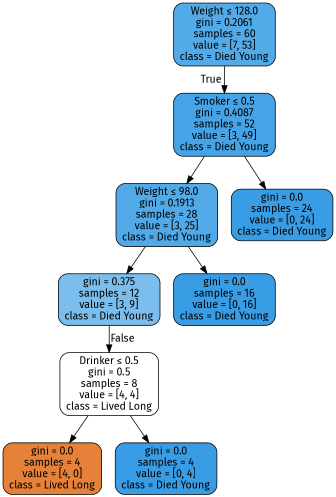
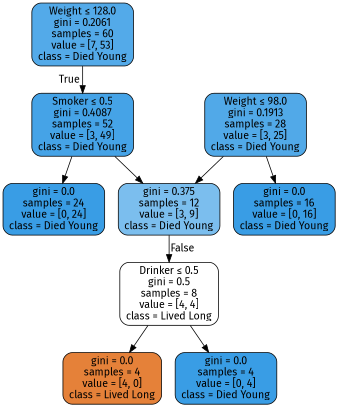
(198, 167) -> (126, 167)
